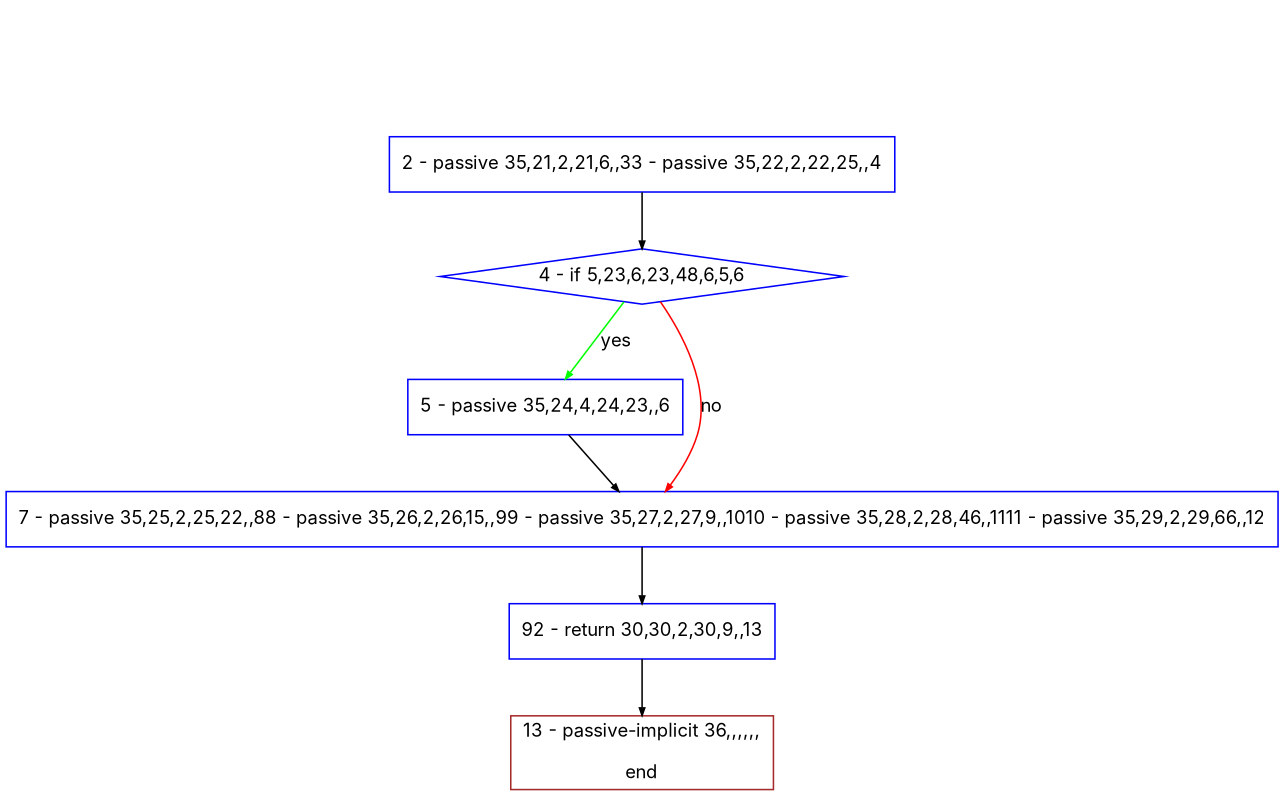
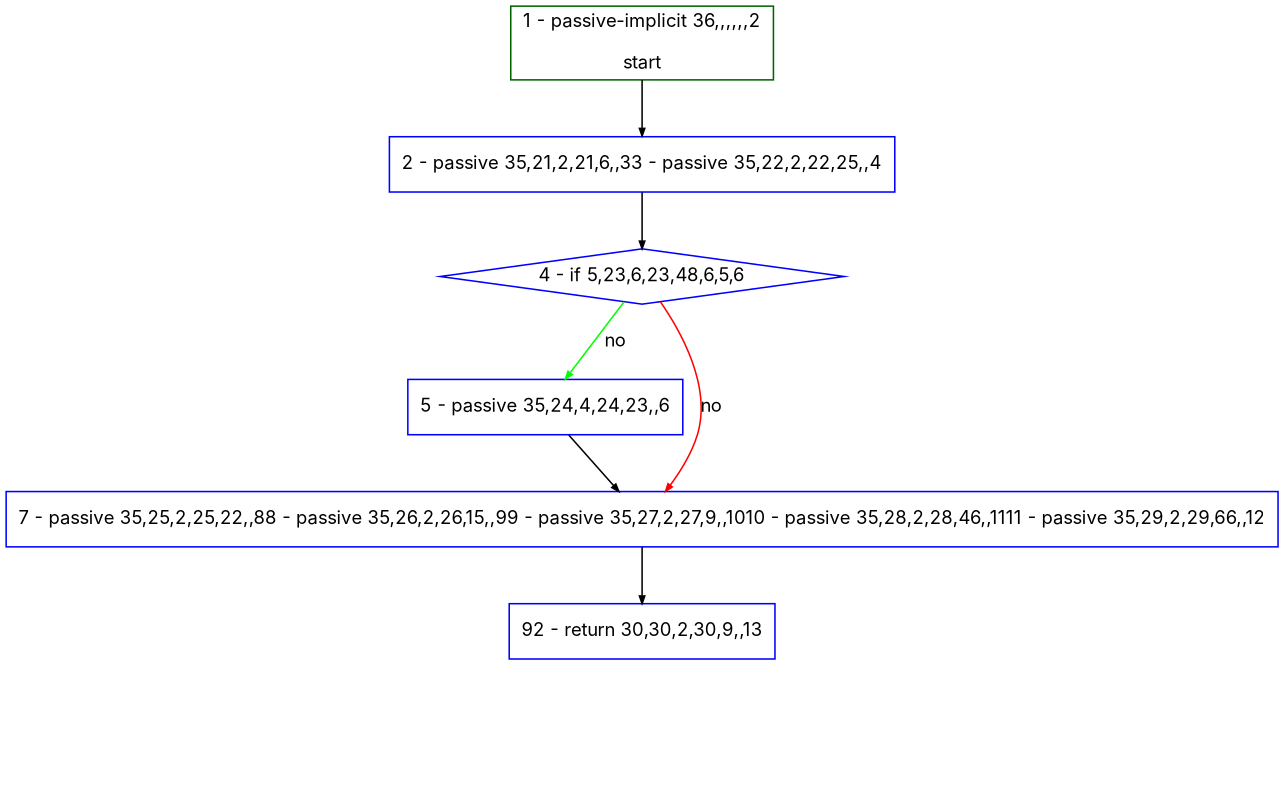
none -> (642, 43)
(616, 342) -> (616, 342)
(642, 753) -> none
